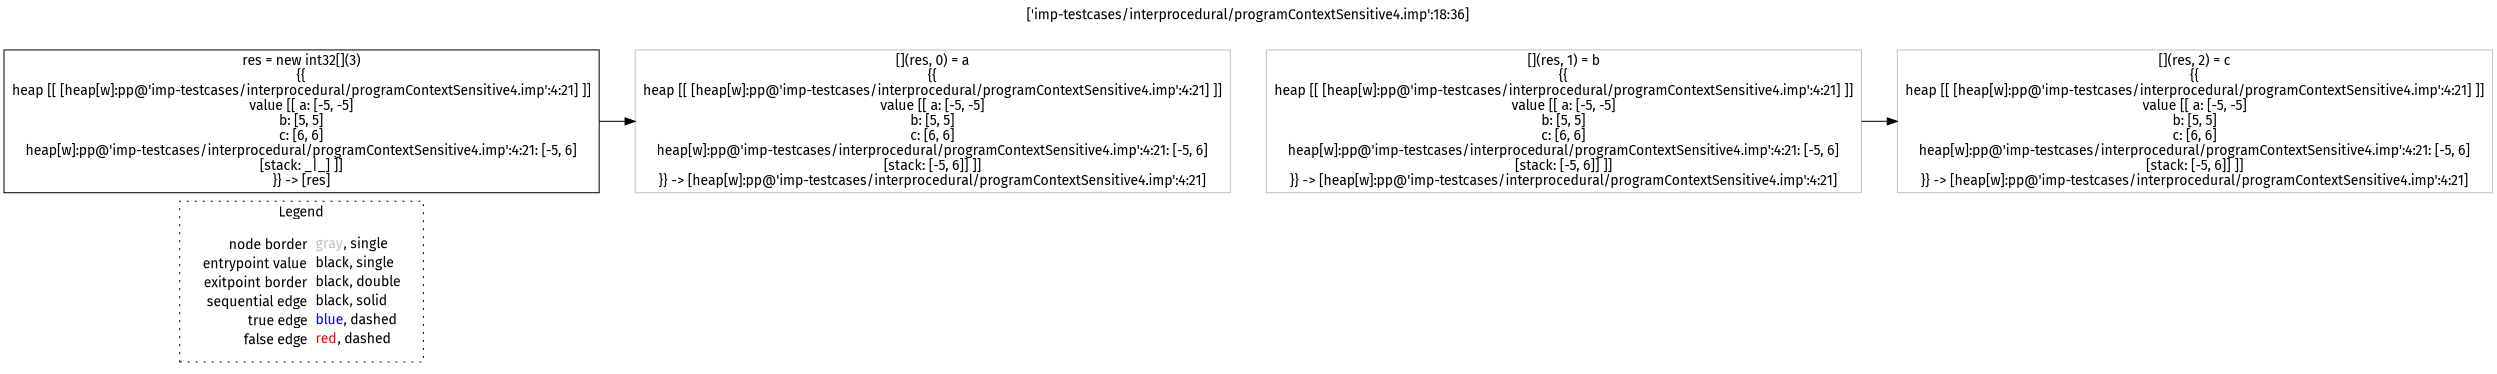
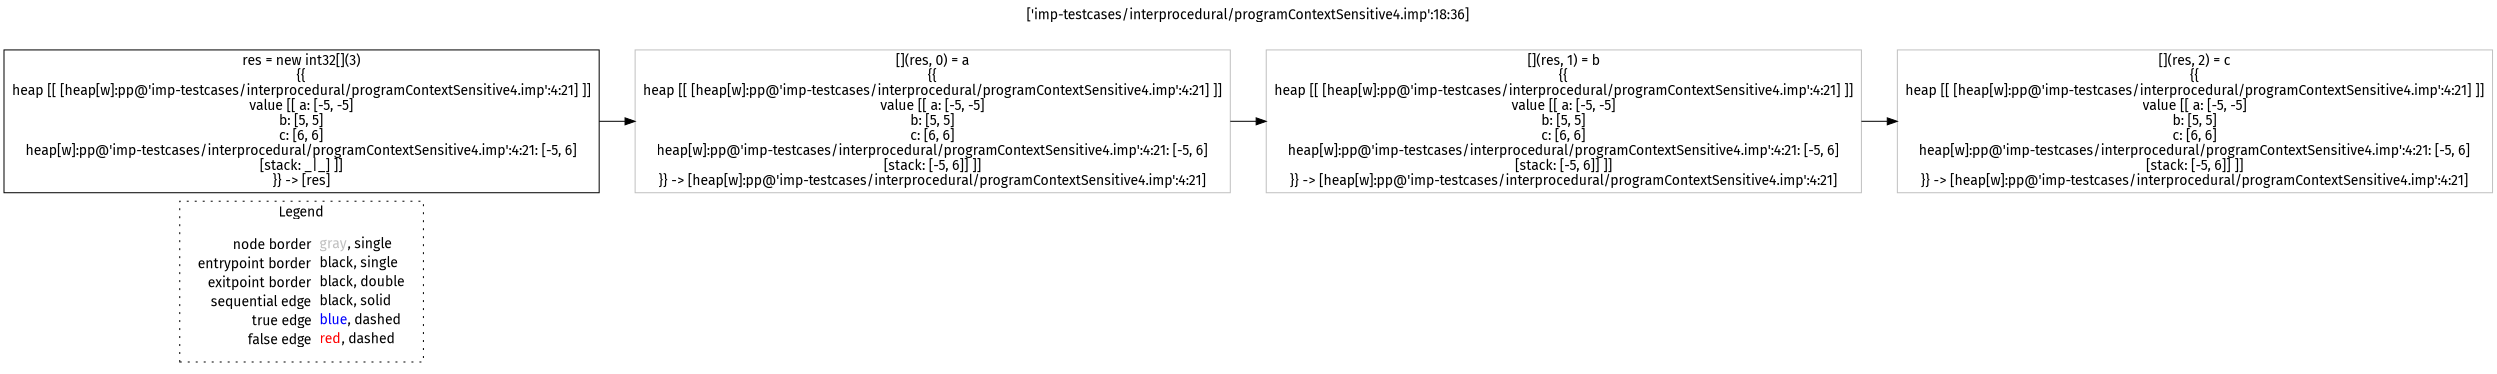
none -> (1243, 121)
(257, 264) -> (257, 264)
